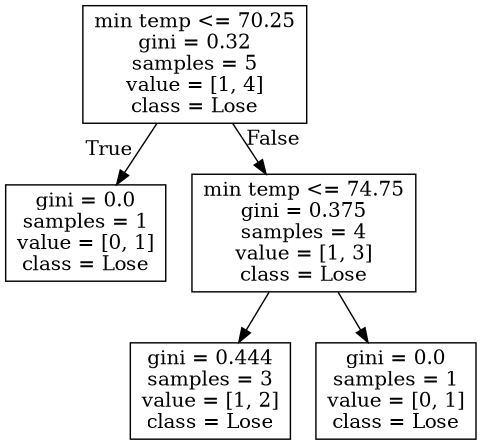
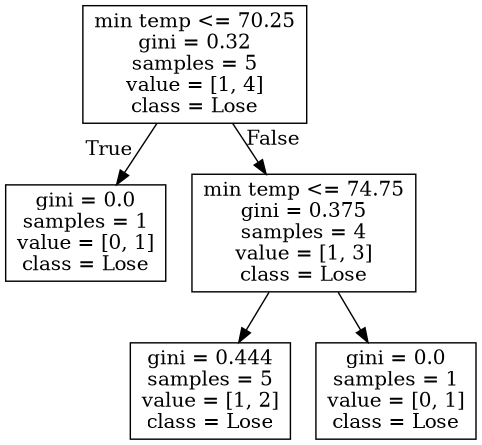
(210, 391) -> (210, 391)
